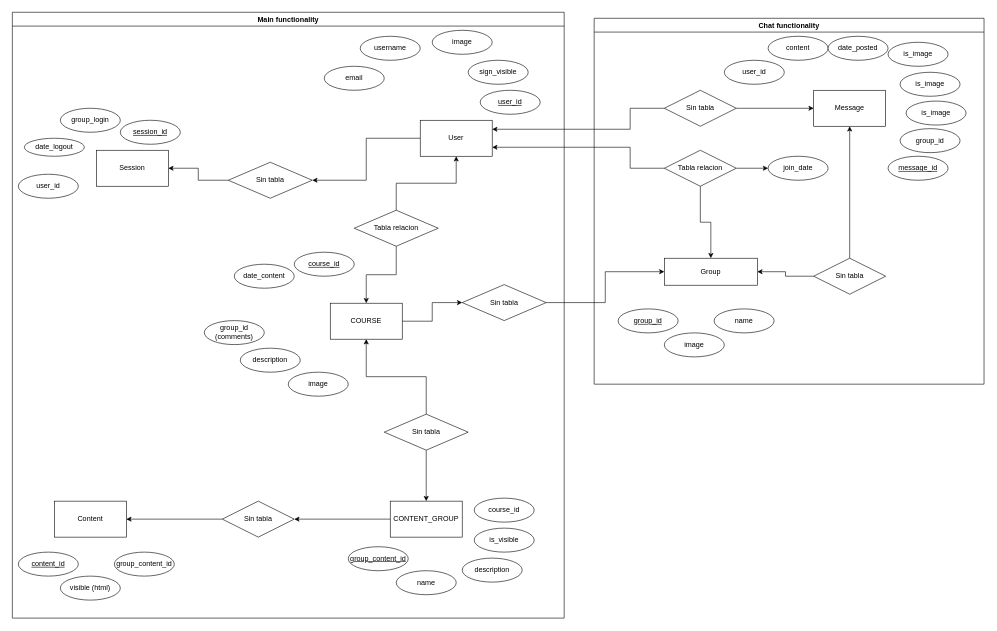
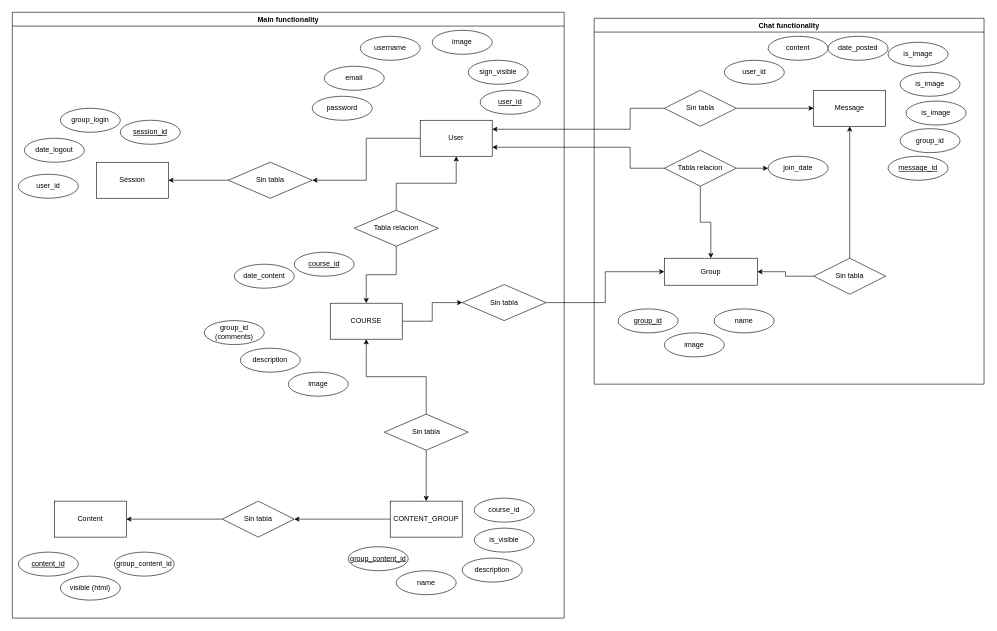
none -> (342, 108)
(54, 147) -> (54, 150)
(132, 168) -> (132, 180)
